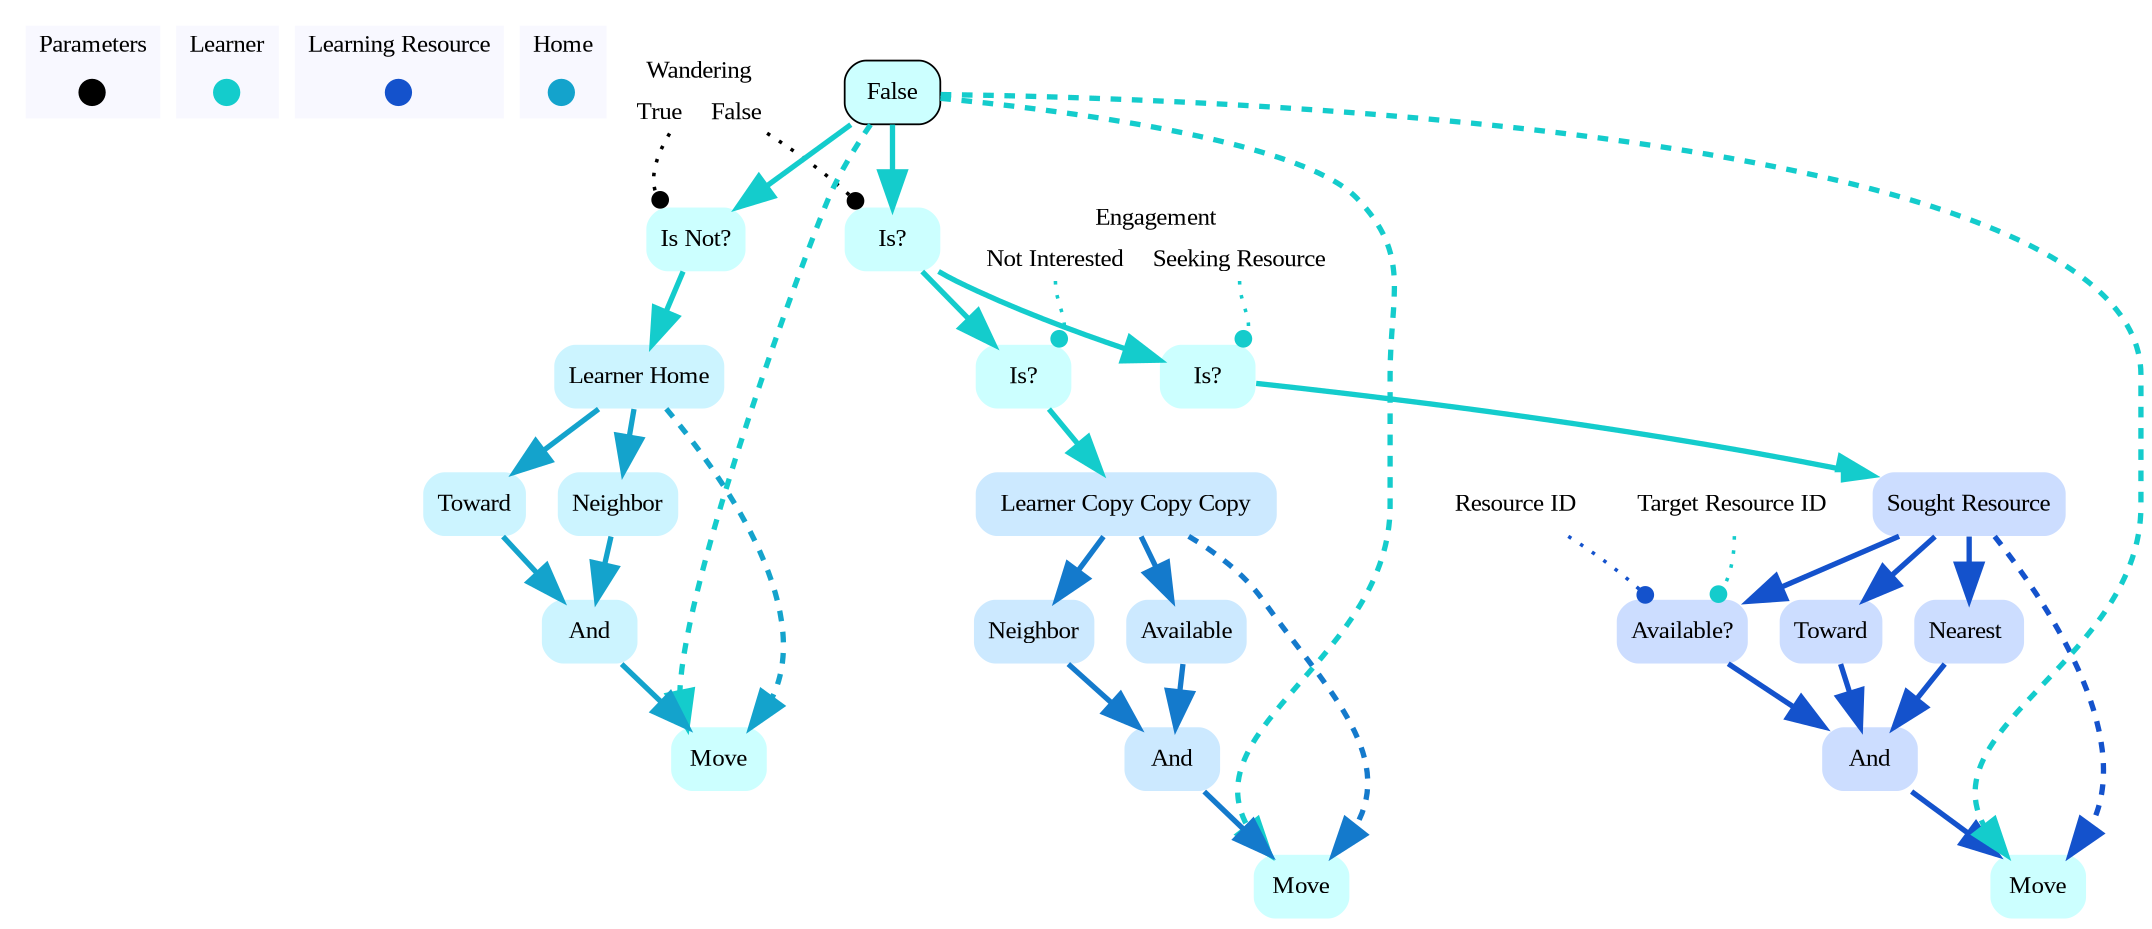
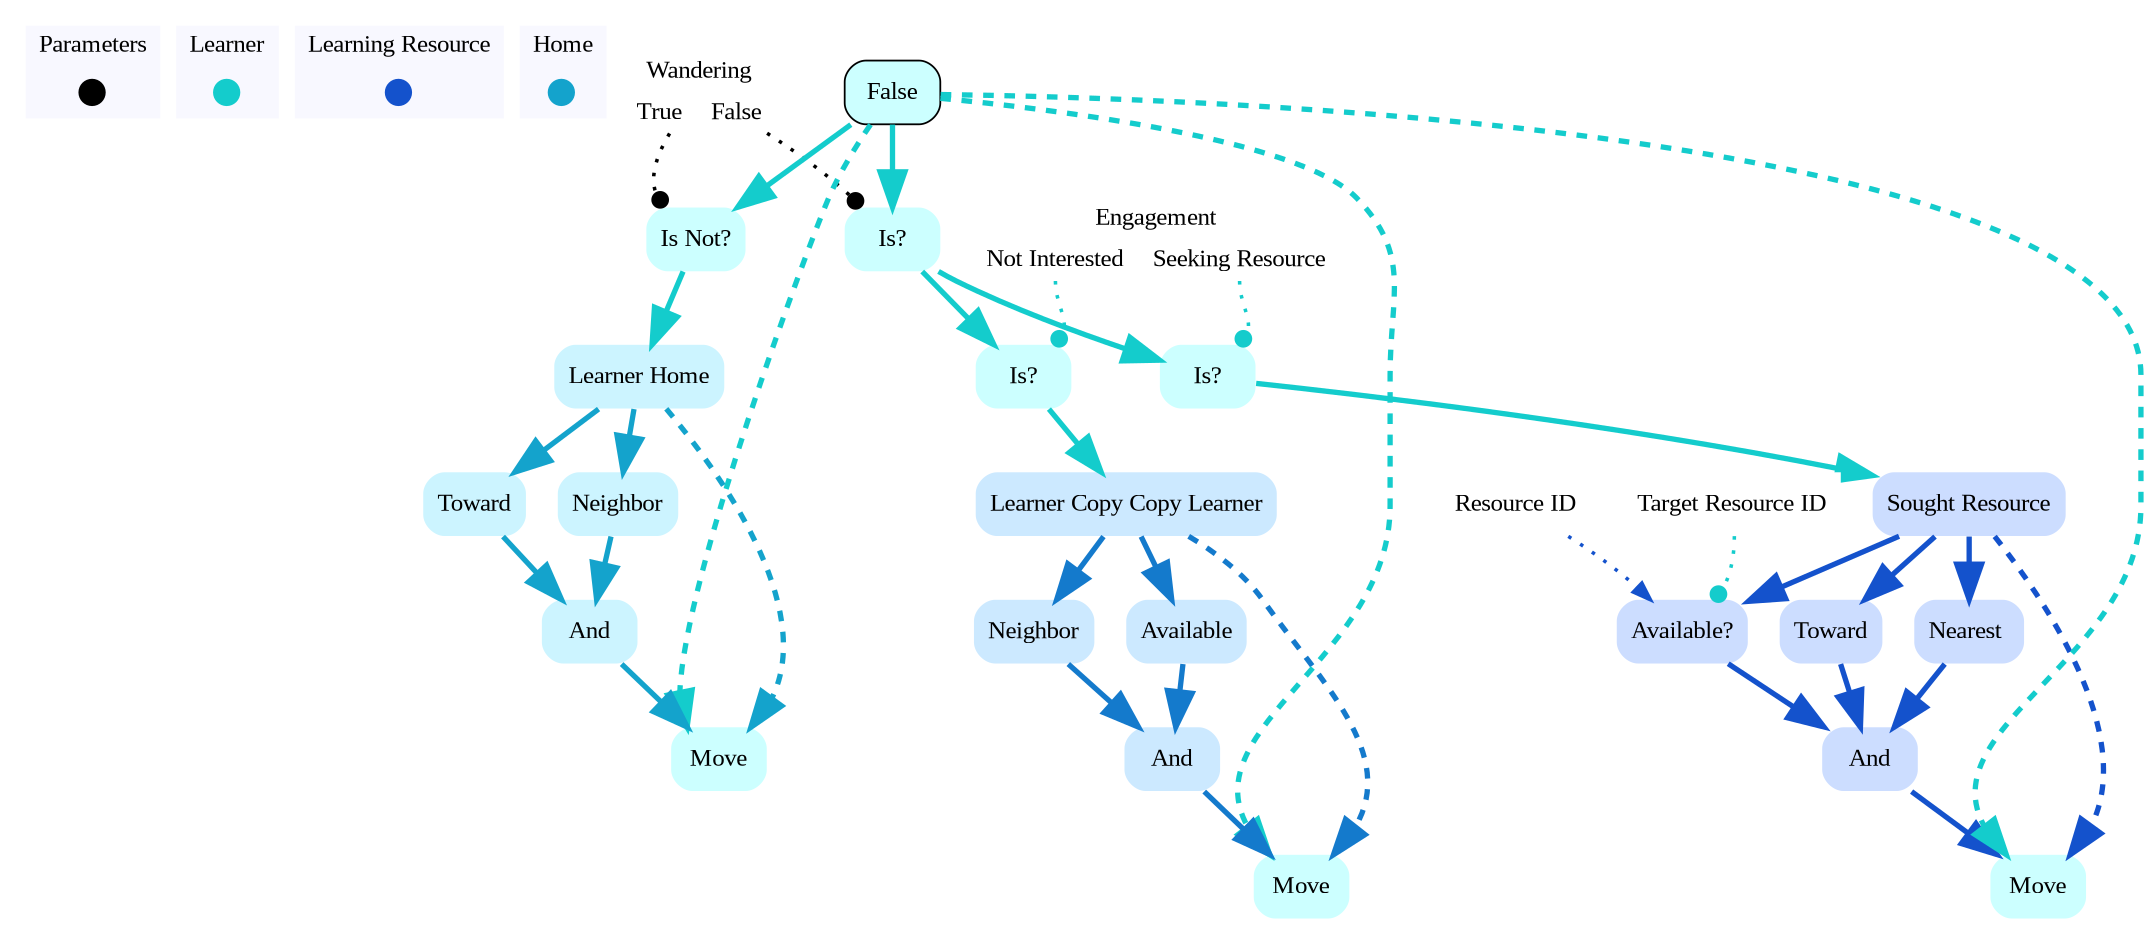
(1126, 504) -> (1126, 504)
(1605, 562) -> (1605, 562)
